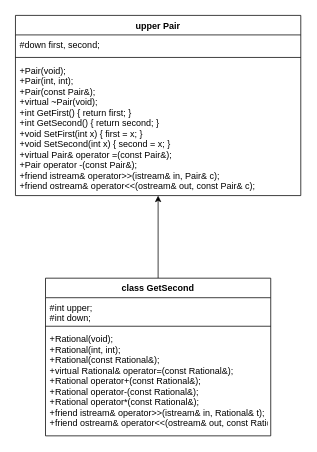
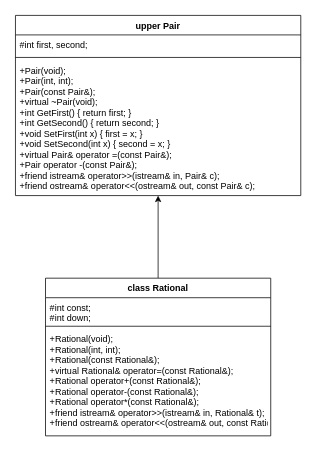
(64, 45) -> (60, 45)
(158, 288) -> (158, 288)
(74, 308) -> (74, 308)
